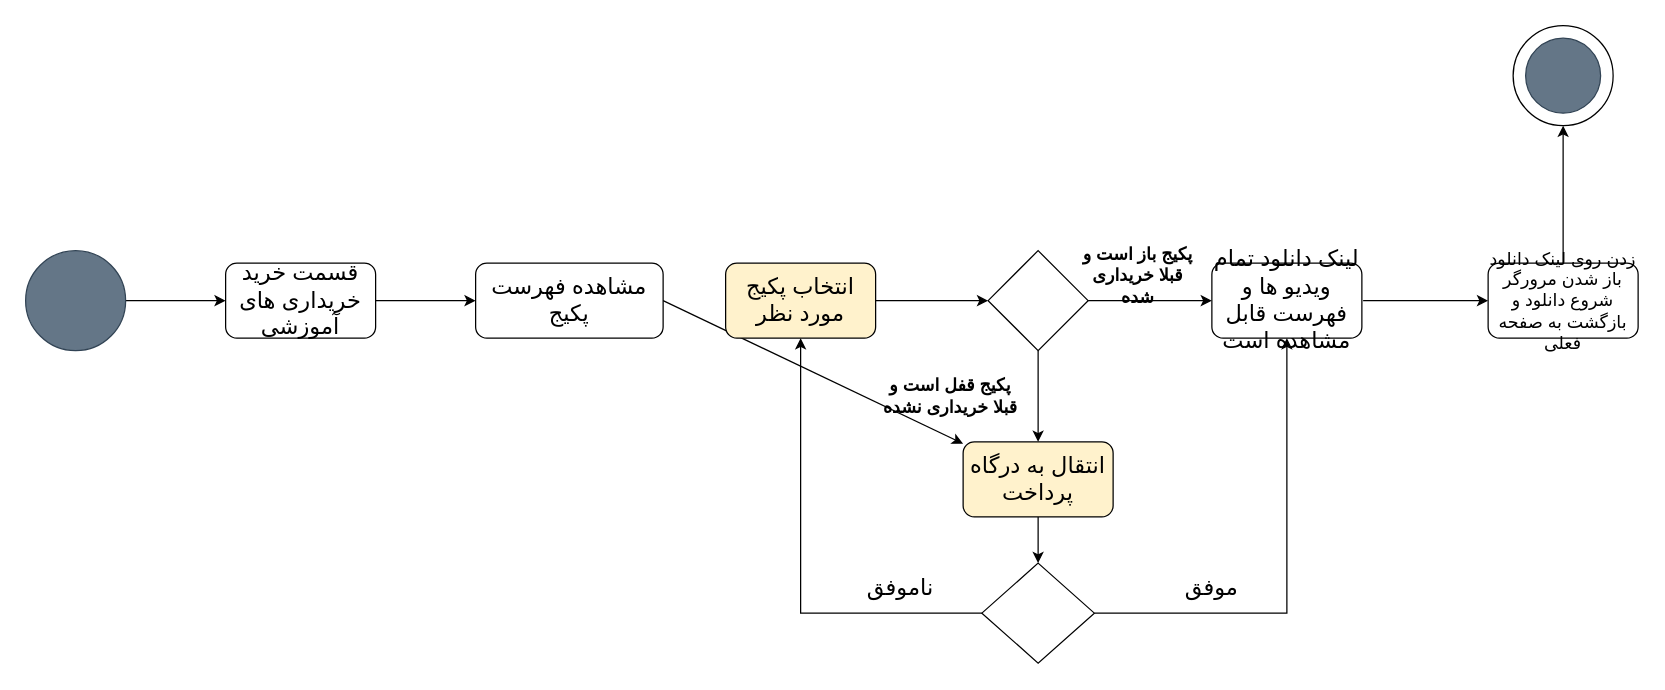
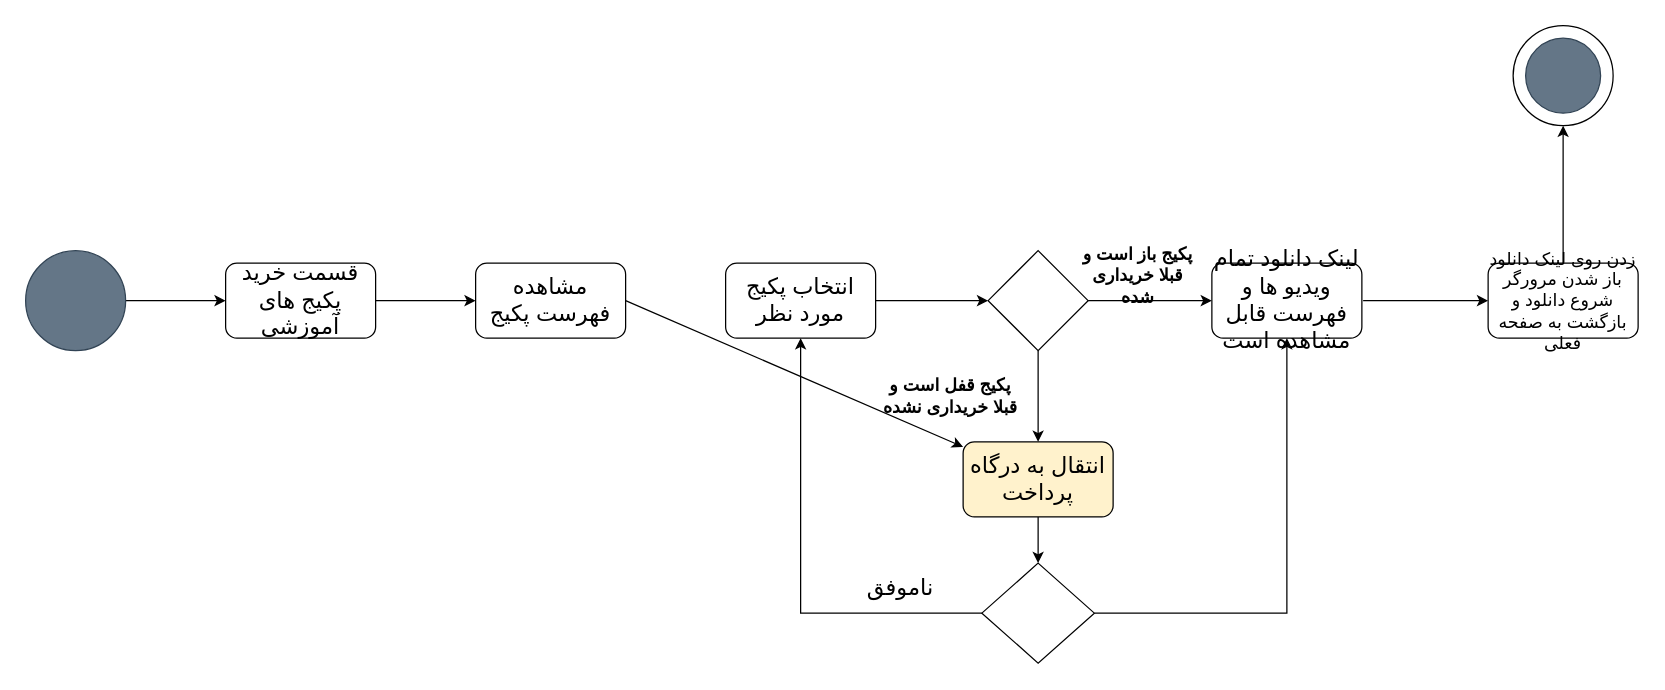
(301, 301) -> (301, 301)
(569, 301) -> (551, 301)
(801, 301) -> (801, 301)
(1212, 588) -> none
